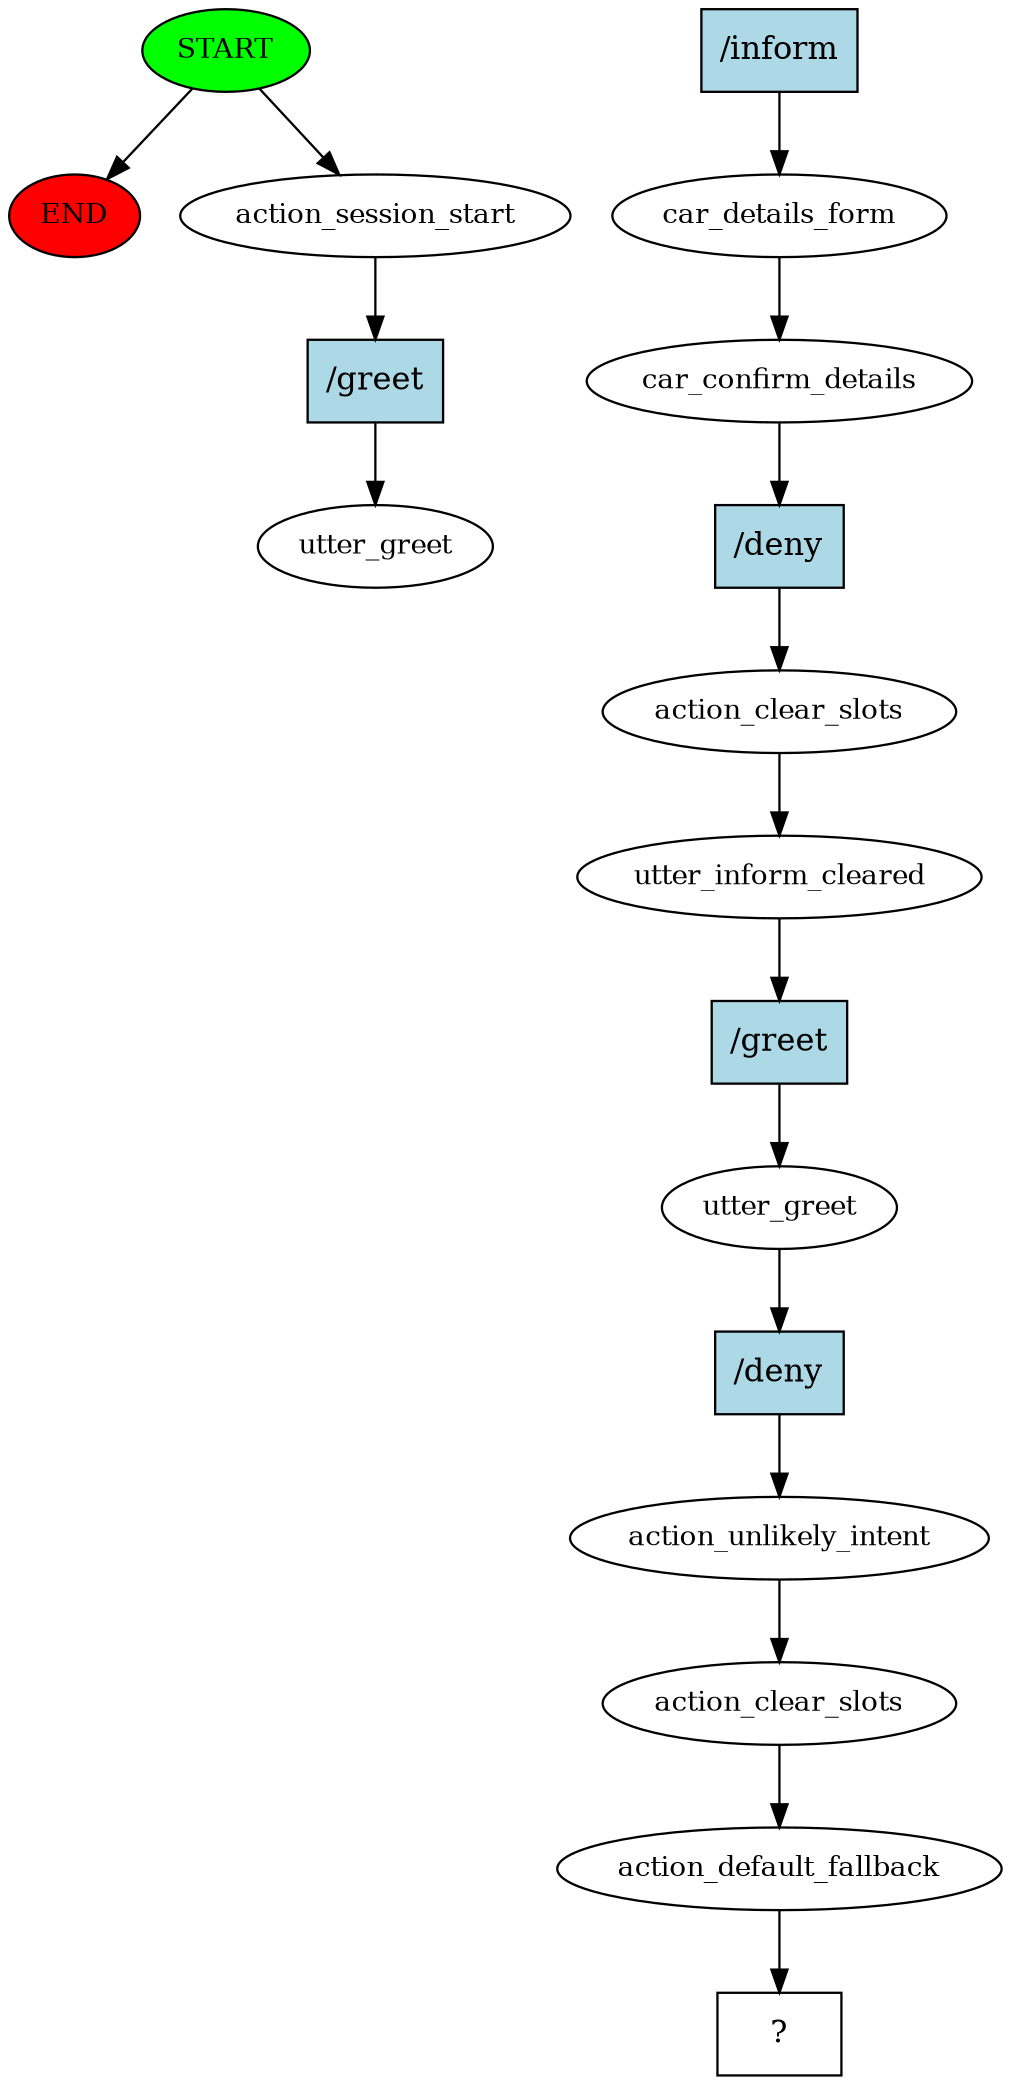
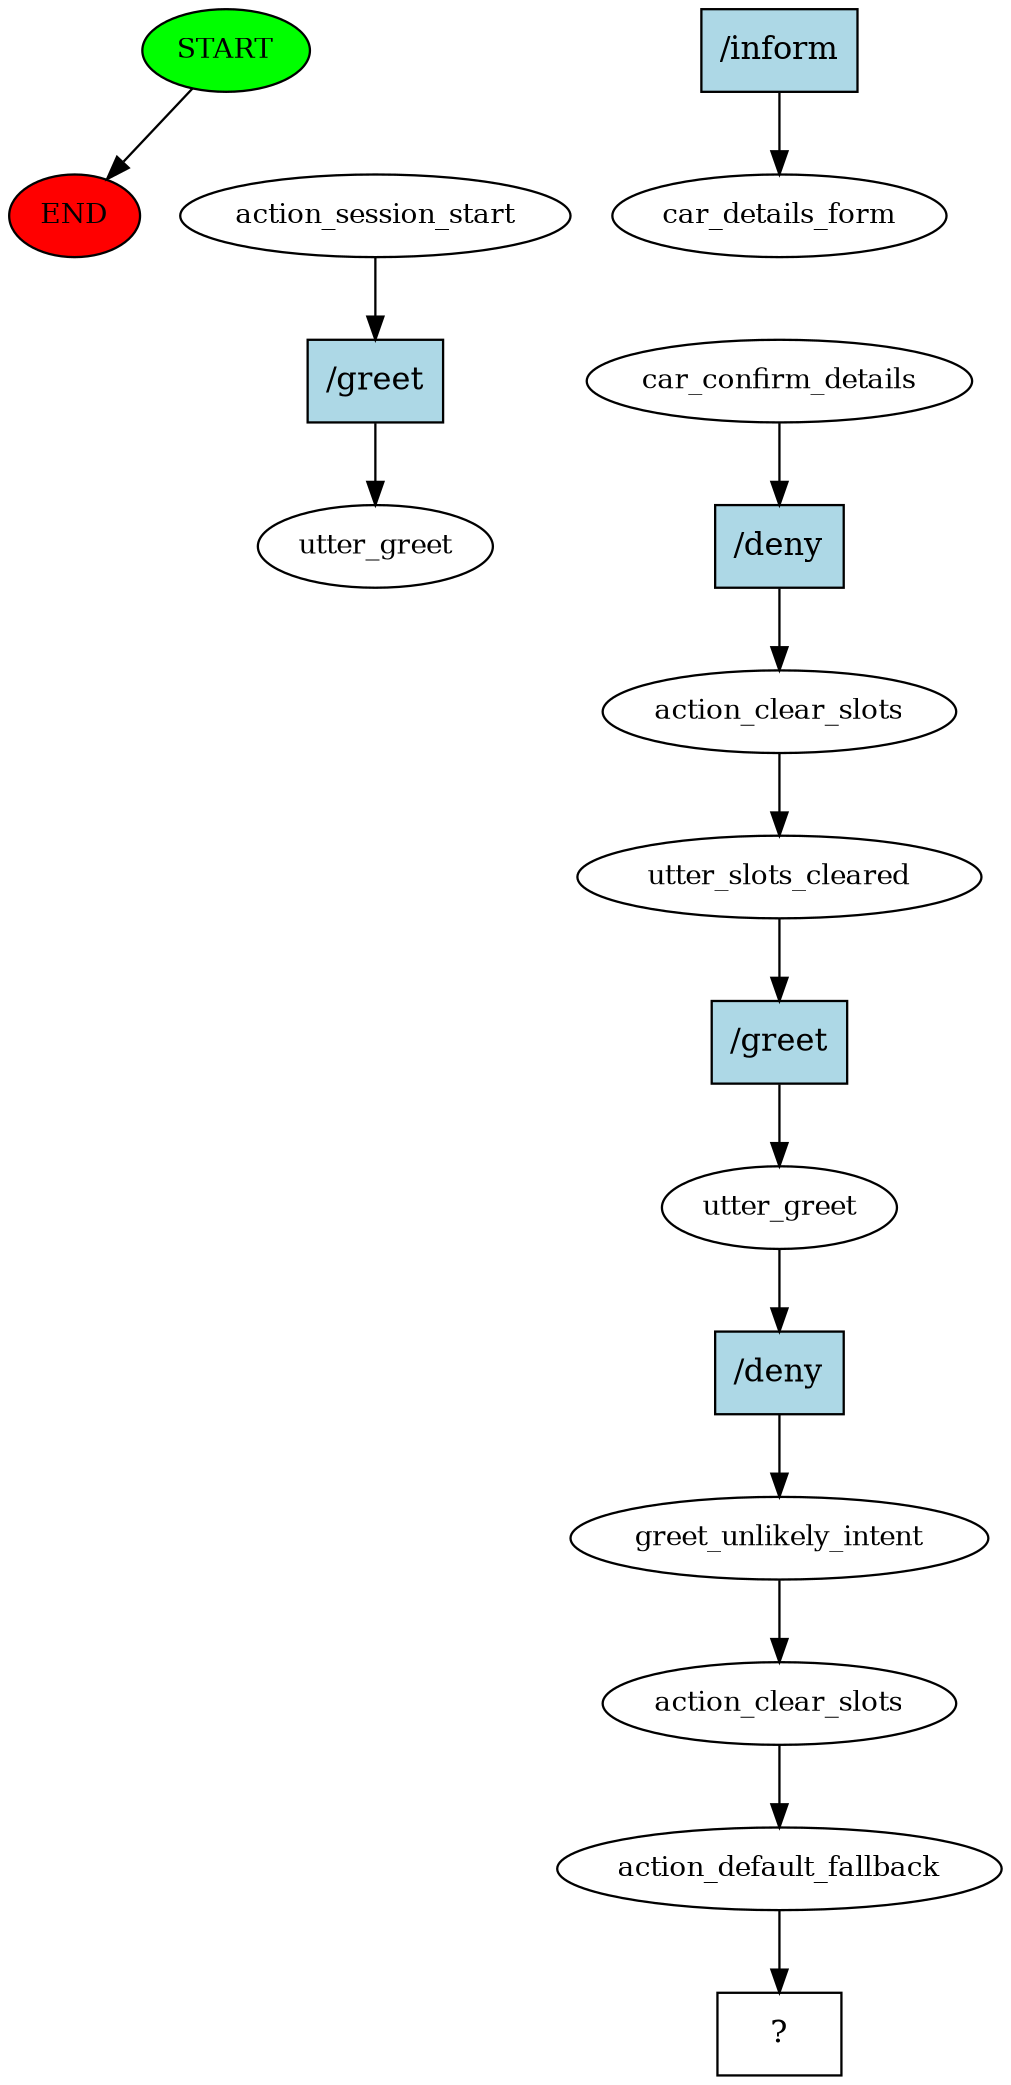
(291, 123) -> none
(779, 287) -> none
(779, 877) -> (779, 877)
(779, 1538) -> (779, 1538)
